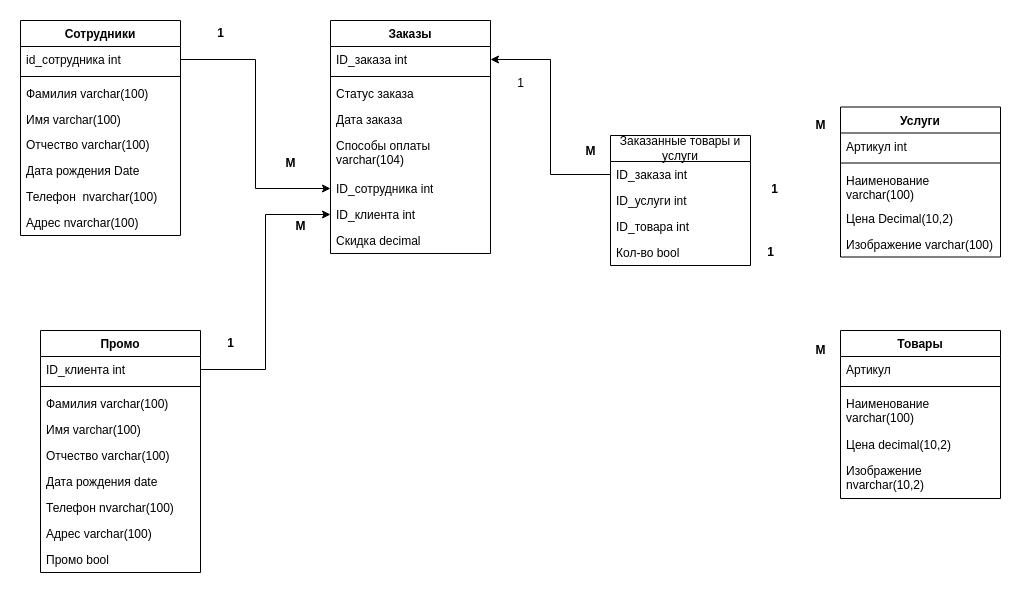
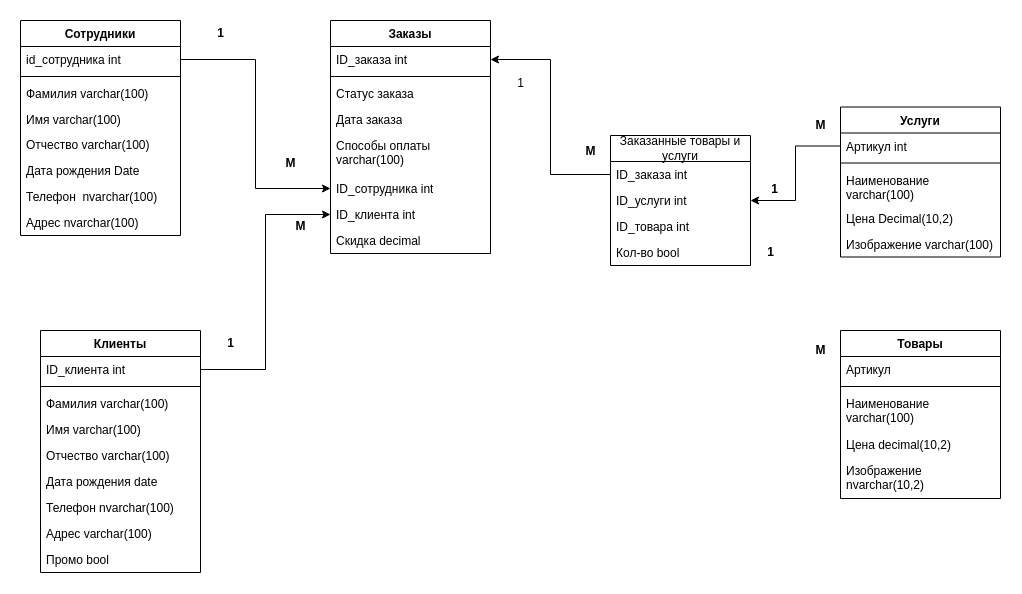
(412, 154) -> (412, 154)
none -> (796, 170)
(121, 345) -> (121, 345)
